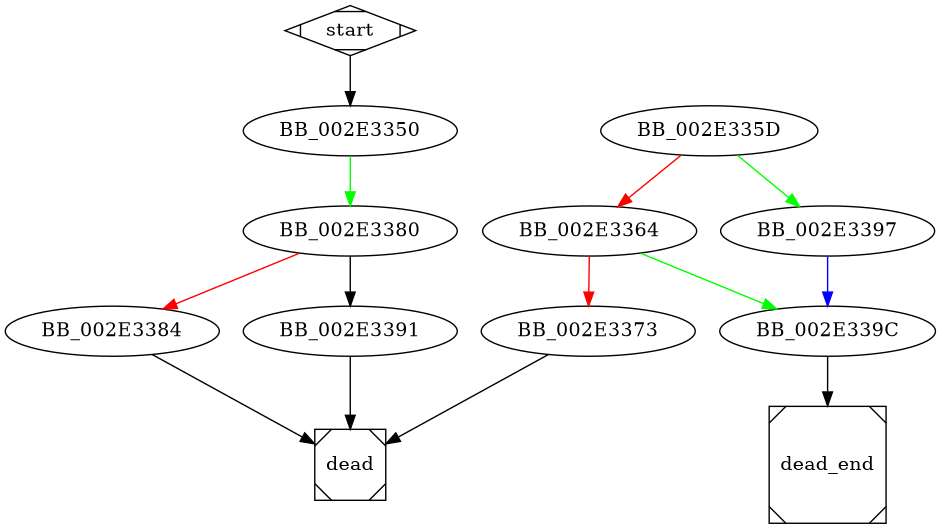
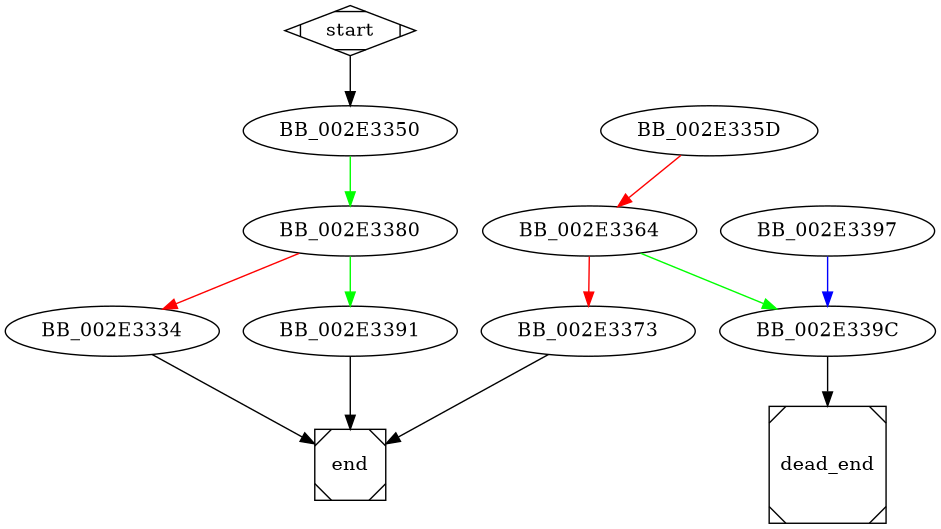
(763, 176) -> none
(350, 274) -> (350, 274)
(112, 331) -> (112, 331)
(350, 465) -> (350, 465)
